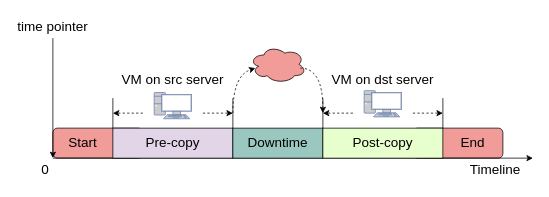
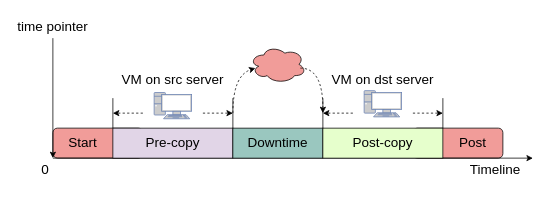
(473, 143) -> (473, 143)
